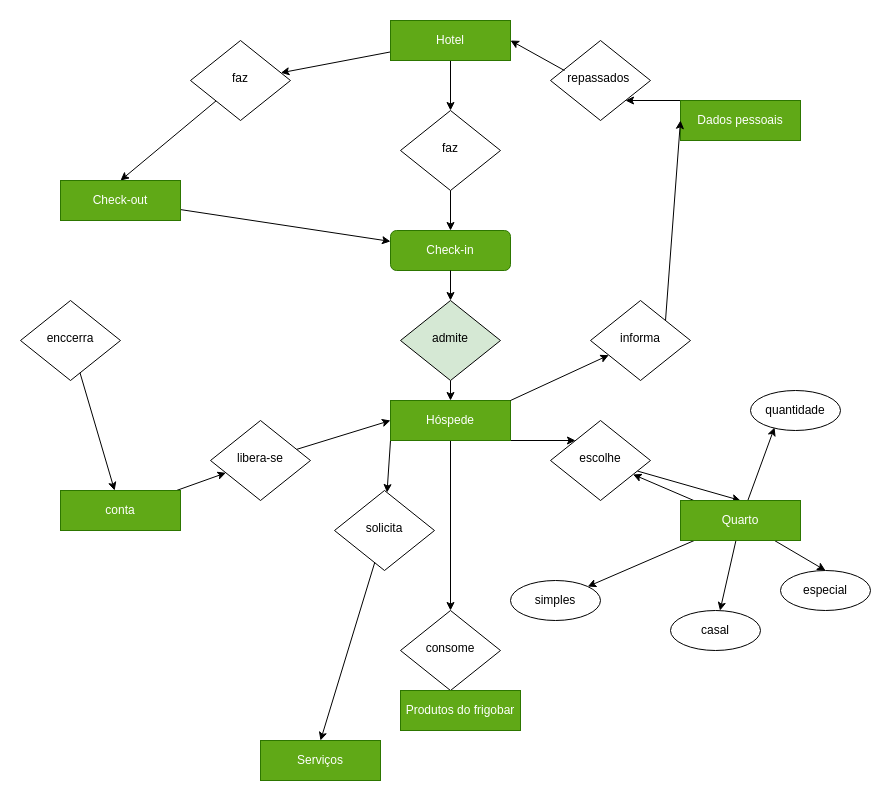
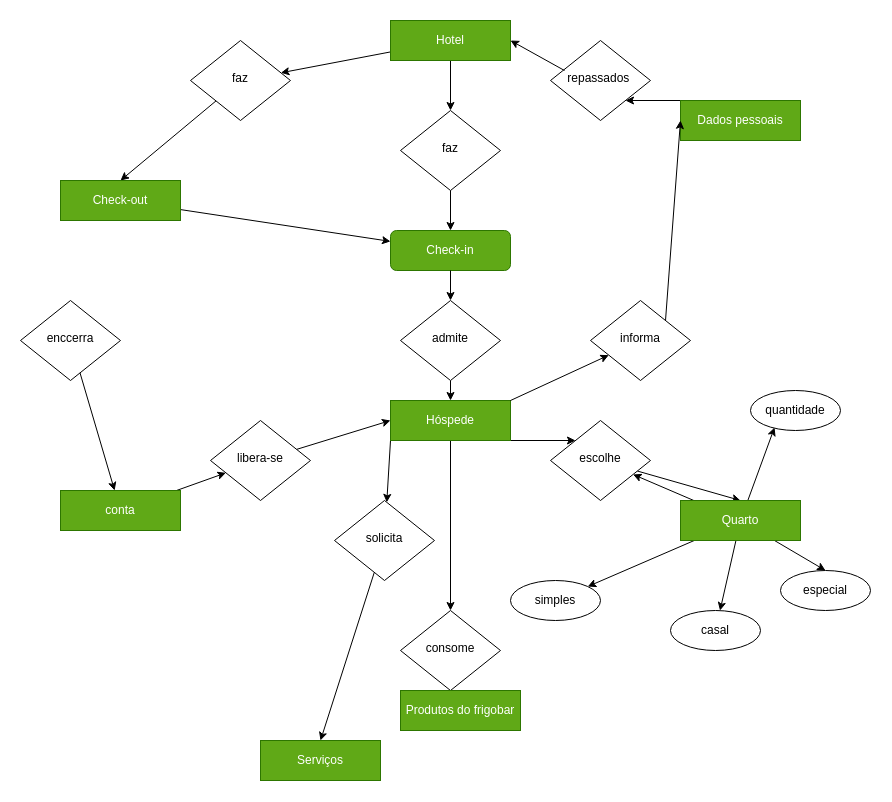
(451, 341) -> (451, 341)
(385, 531) -> (385, 541)
